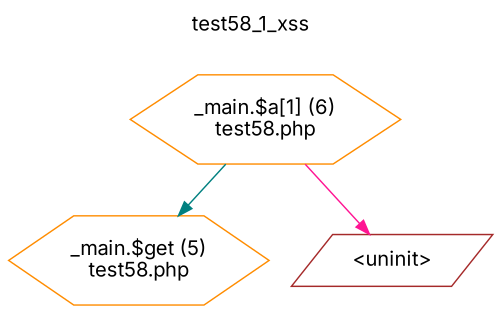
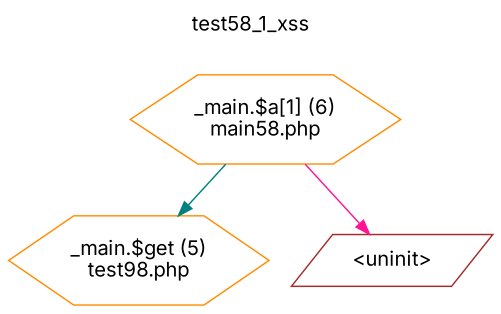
(265, 119) -> (265, 119)
(139, 260) -> (139, 260)
